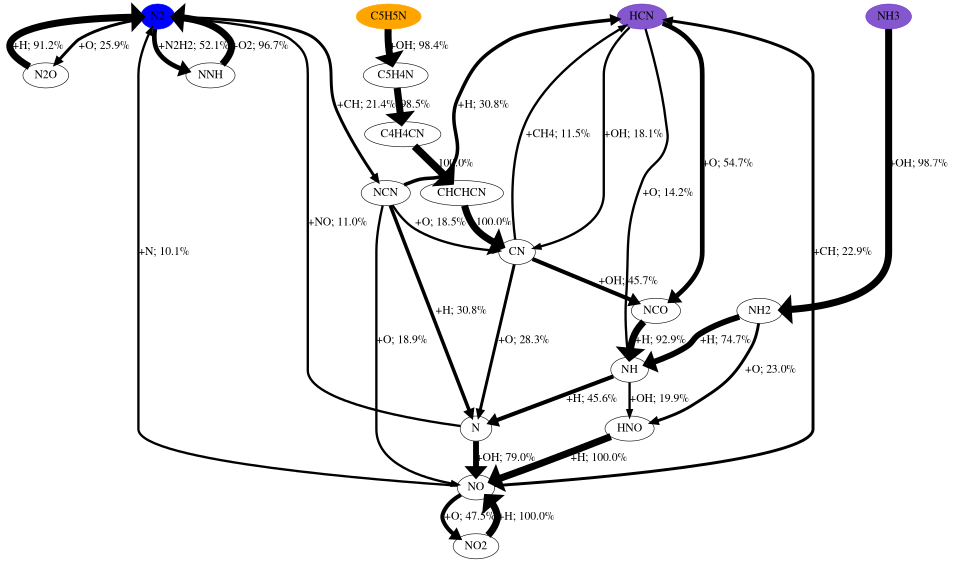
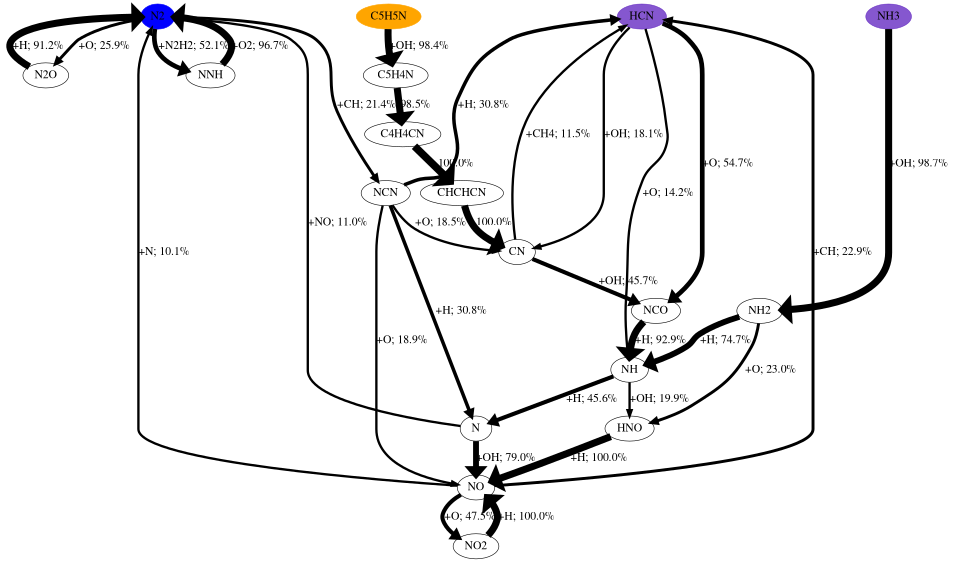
(497, 337) -> none
